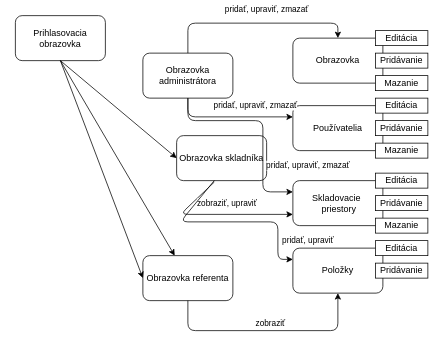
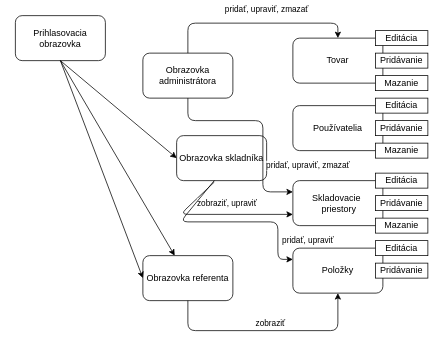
(338, 60) -> (338, 60)
(192, 116) -> none
